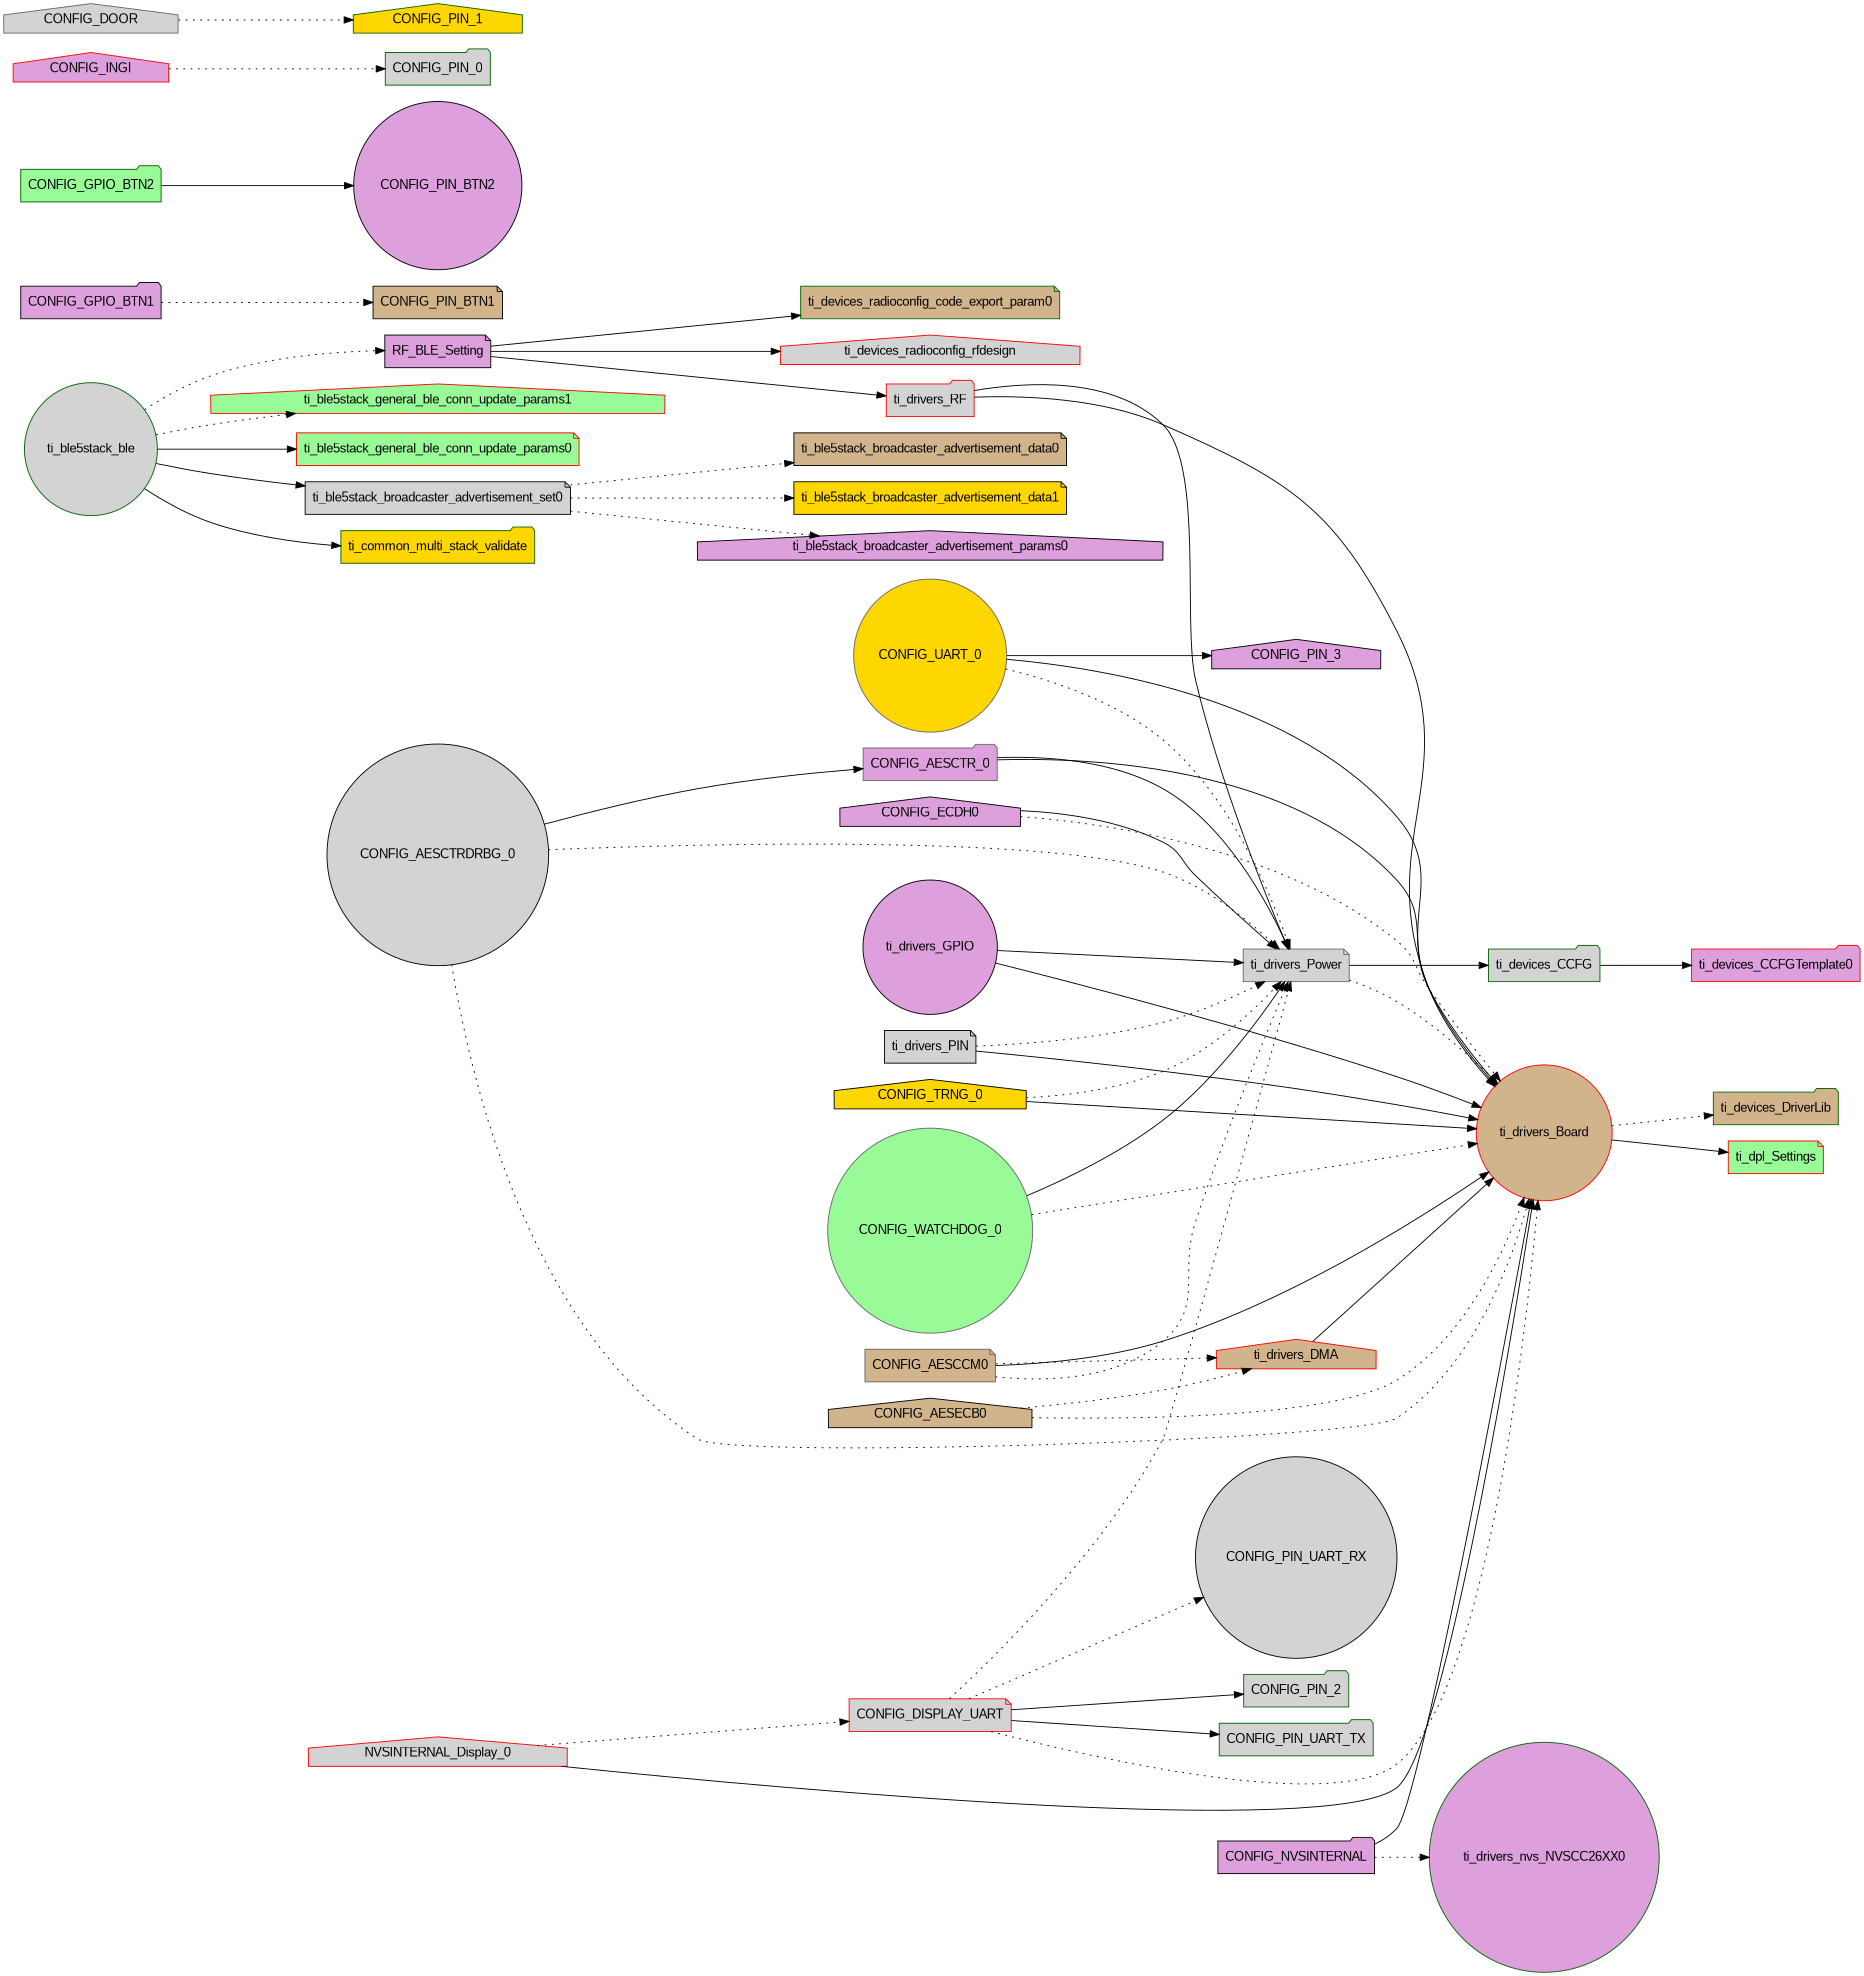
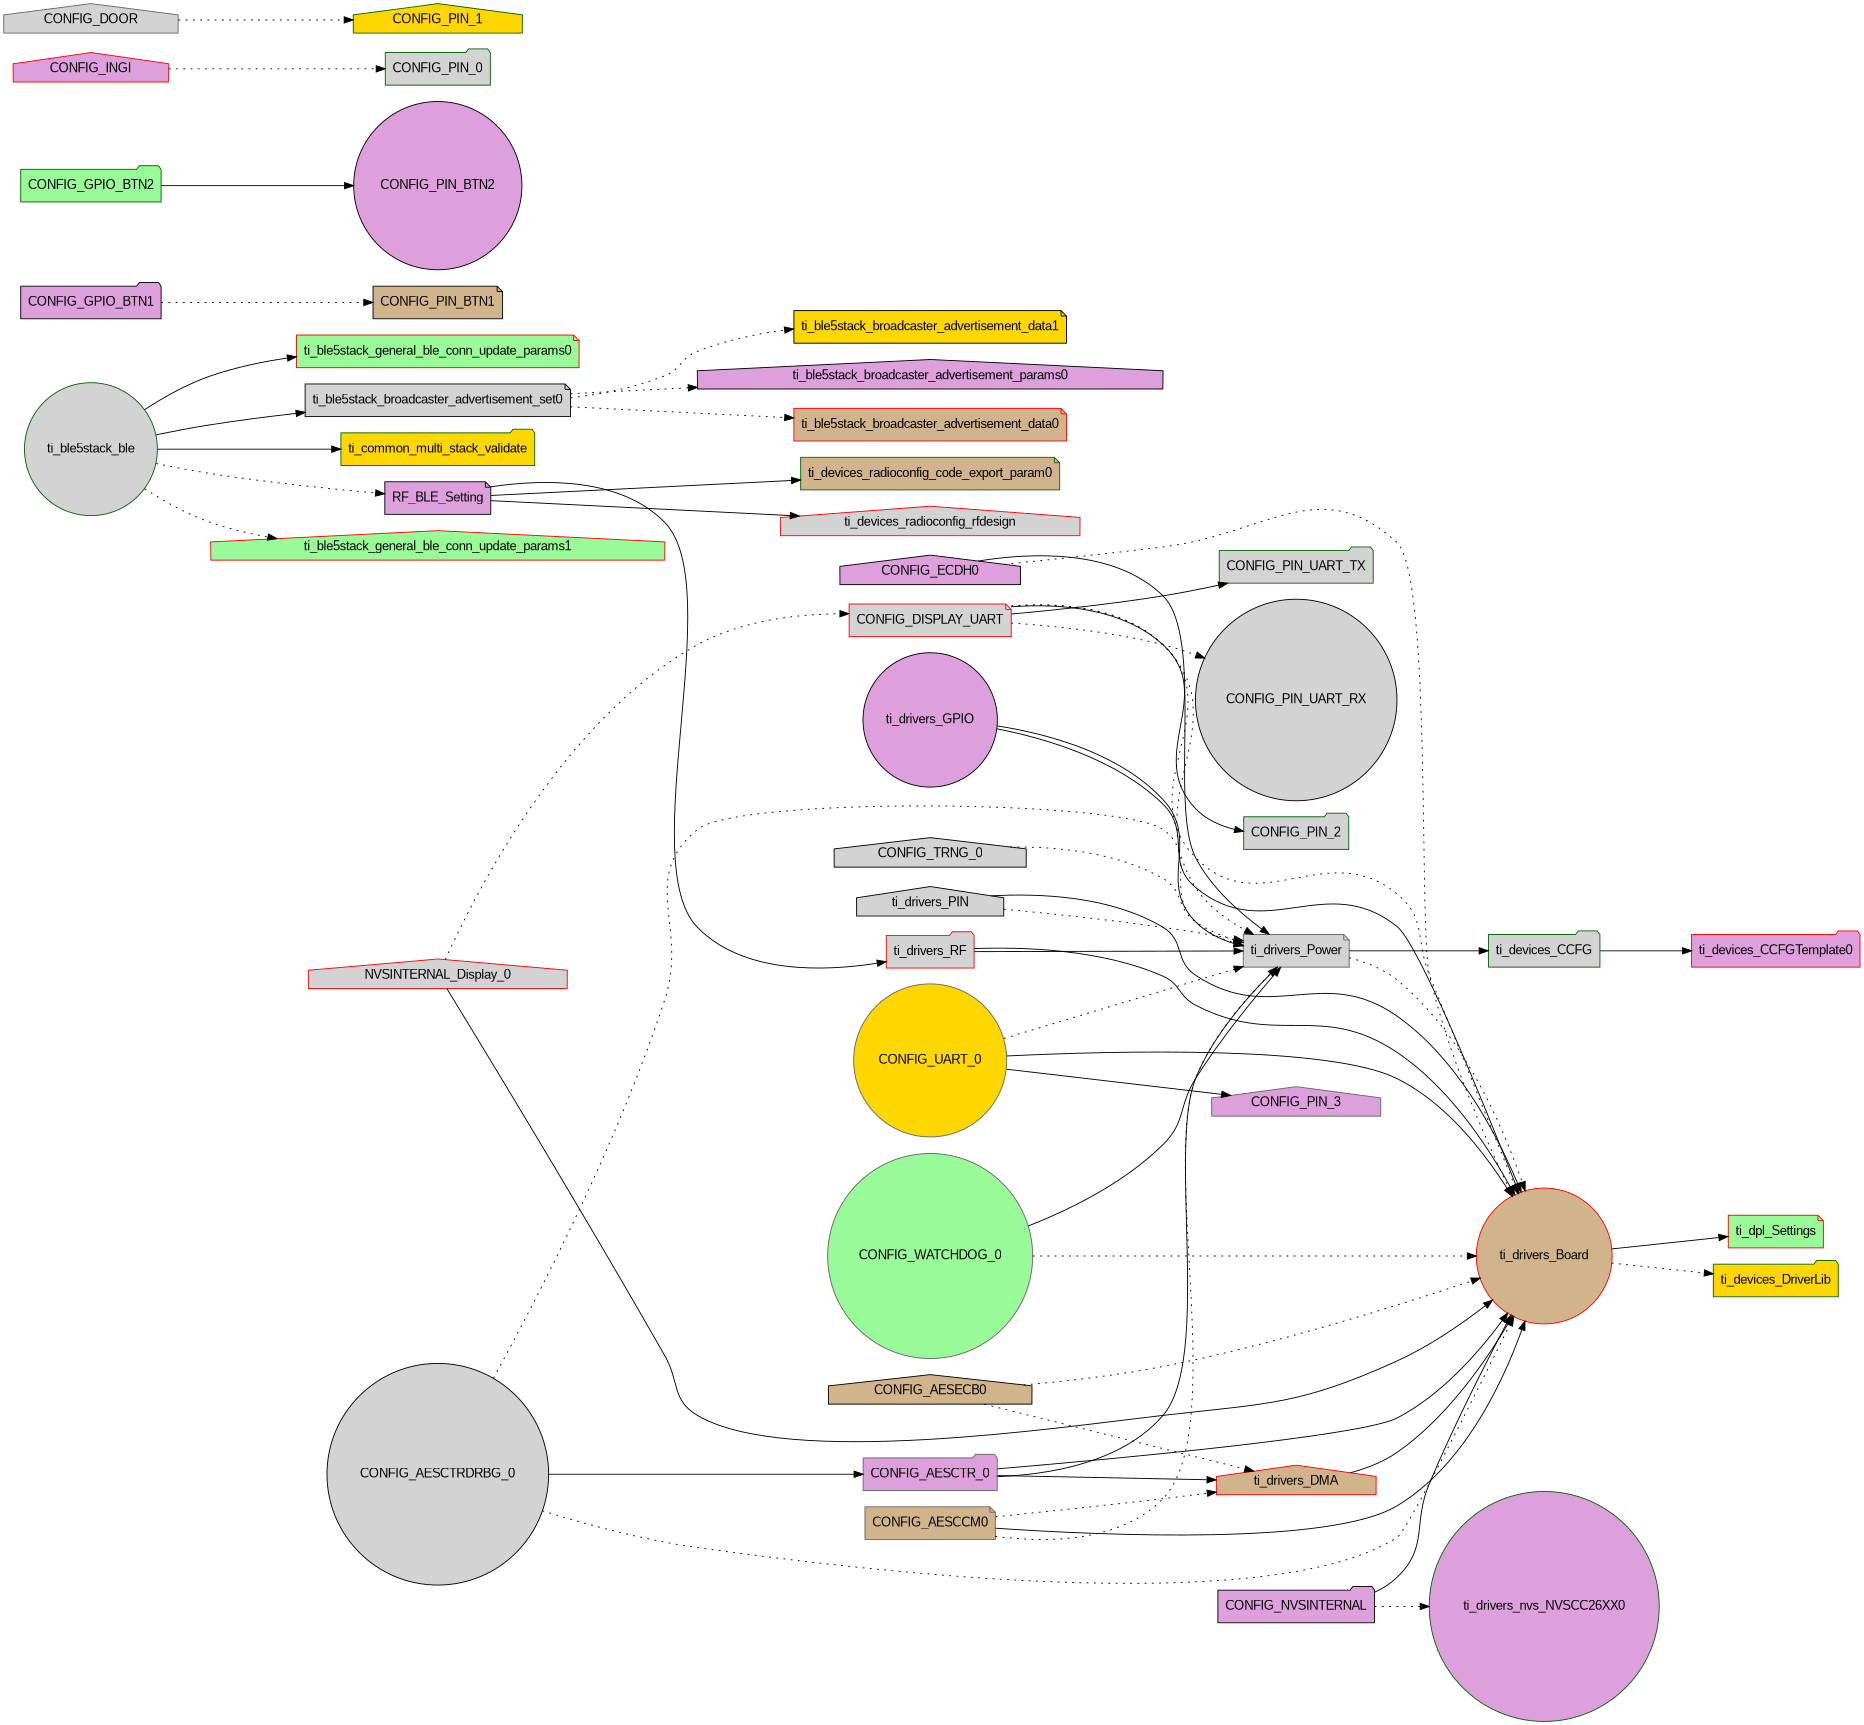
(930, 449) -> (930, 425)
(1296, 656) -> (1296, 1103)
(930, 1047) -> (930, 903)
(930, 1096) -> (930, 854)
(1776, 1108) -> (1776, 1280)
(1247, 1115) -> none
none -> (1102, 1478)
